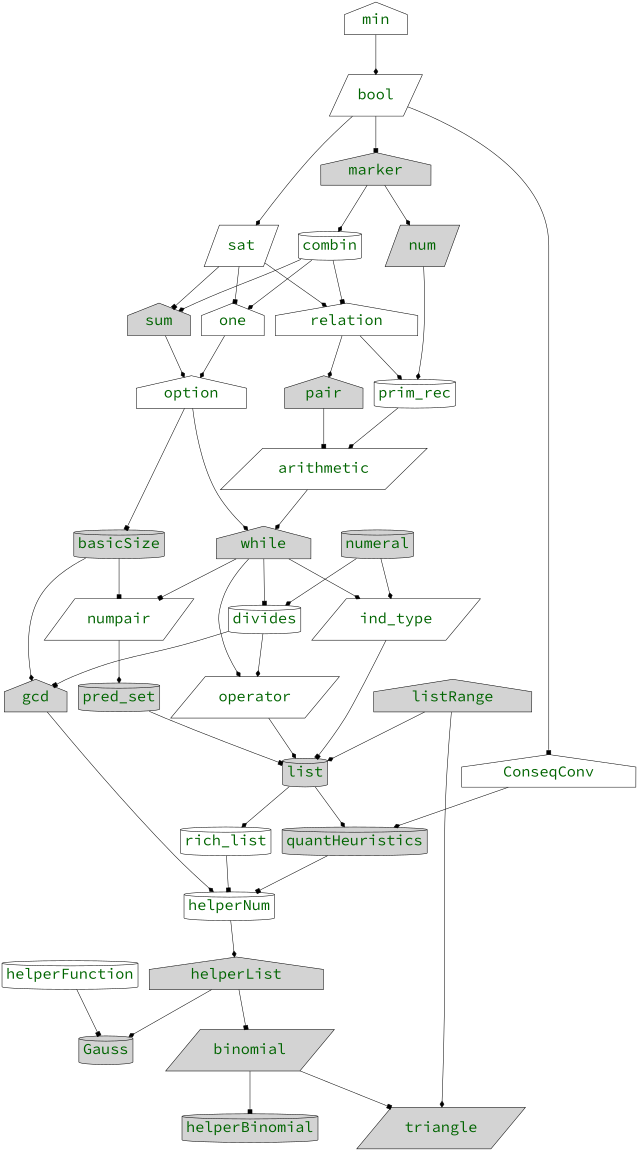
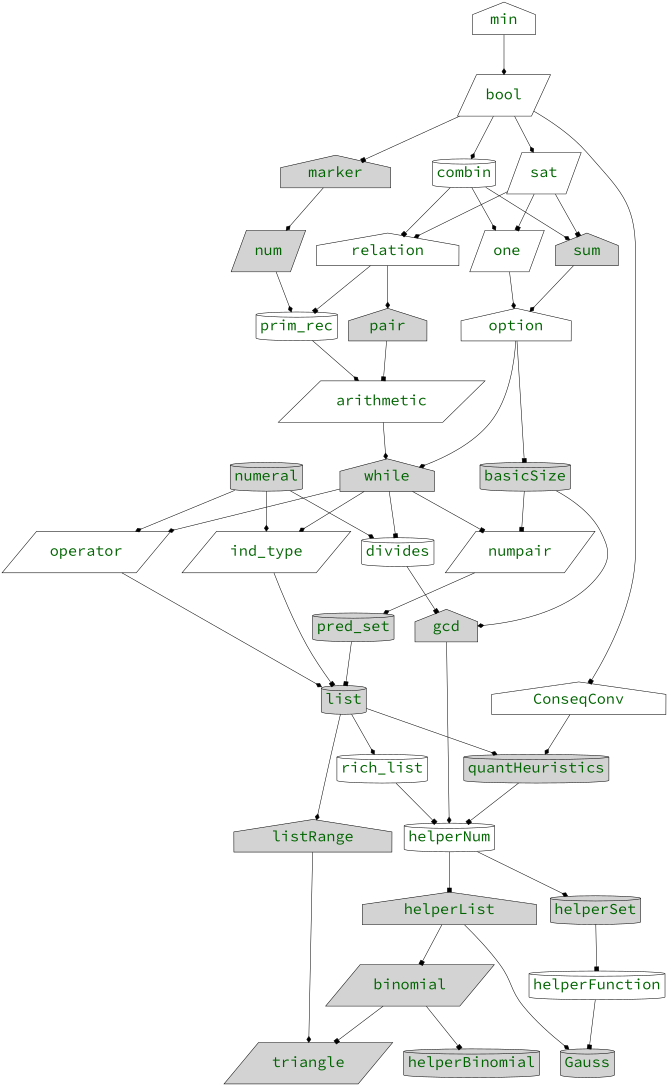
(354, 206) -> (484, 135)
(233, 321) -> (507, 251)
(379, 355) -> (344, 287)
(261, 652) -> (188, 510)
(379, 735) -> (329, 764)
none -> (595, 910)
(232, 936) -> (449, 869)
